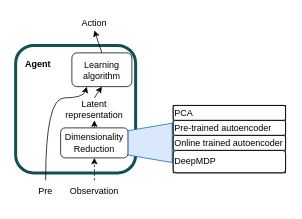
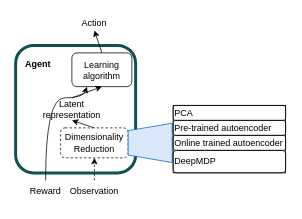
(94, 109) -> (72, 109)
(94, 143) -> (94, 143)
(45, 192) -> (45, 192)
